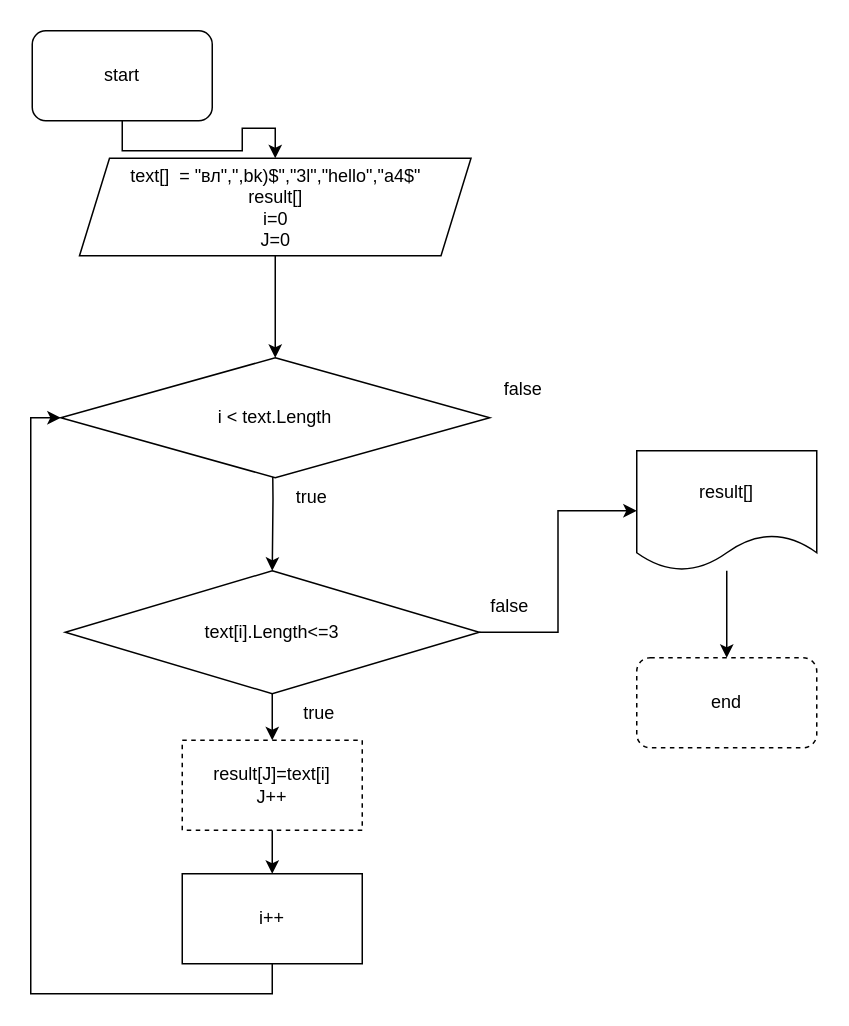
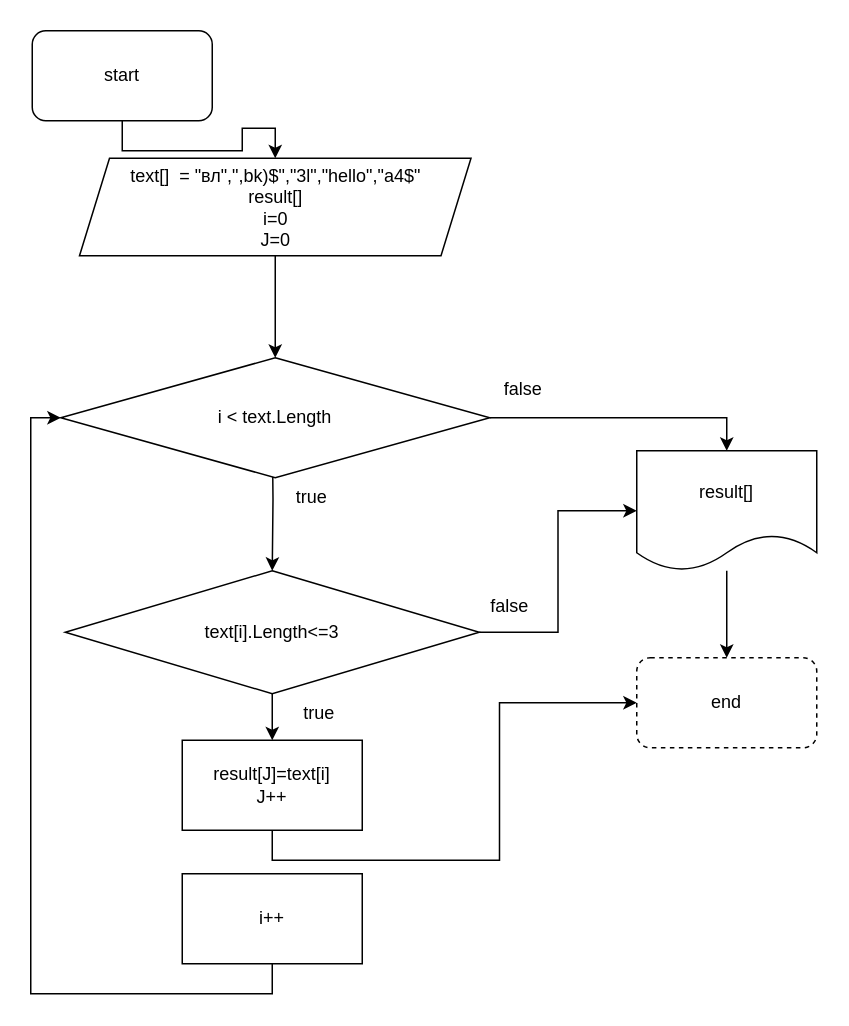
none -> (620, 418)
(272, 785) -> (272, 785)
(272, 860) -> (500, 833)
